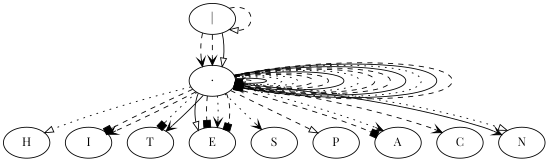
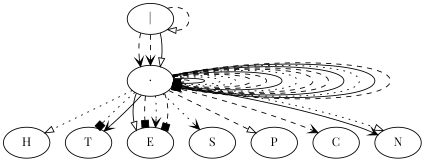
(89, 143) -> none
(398, 143) -> none
